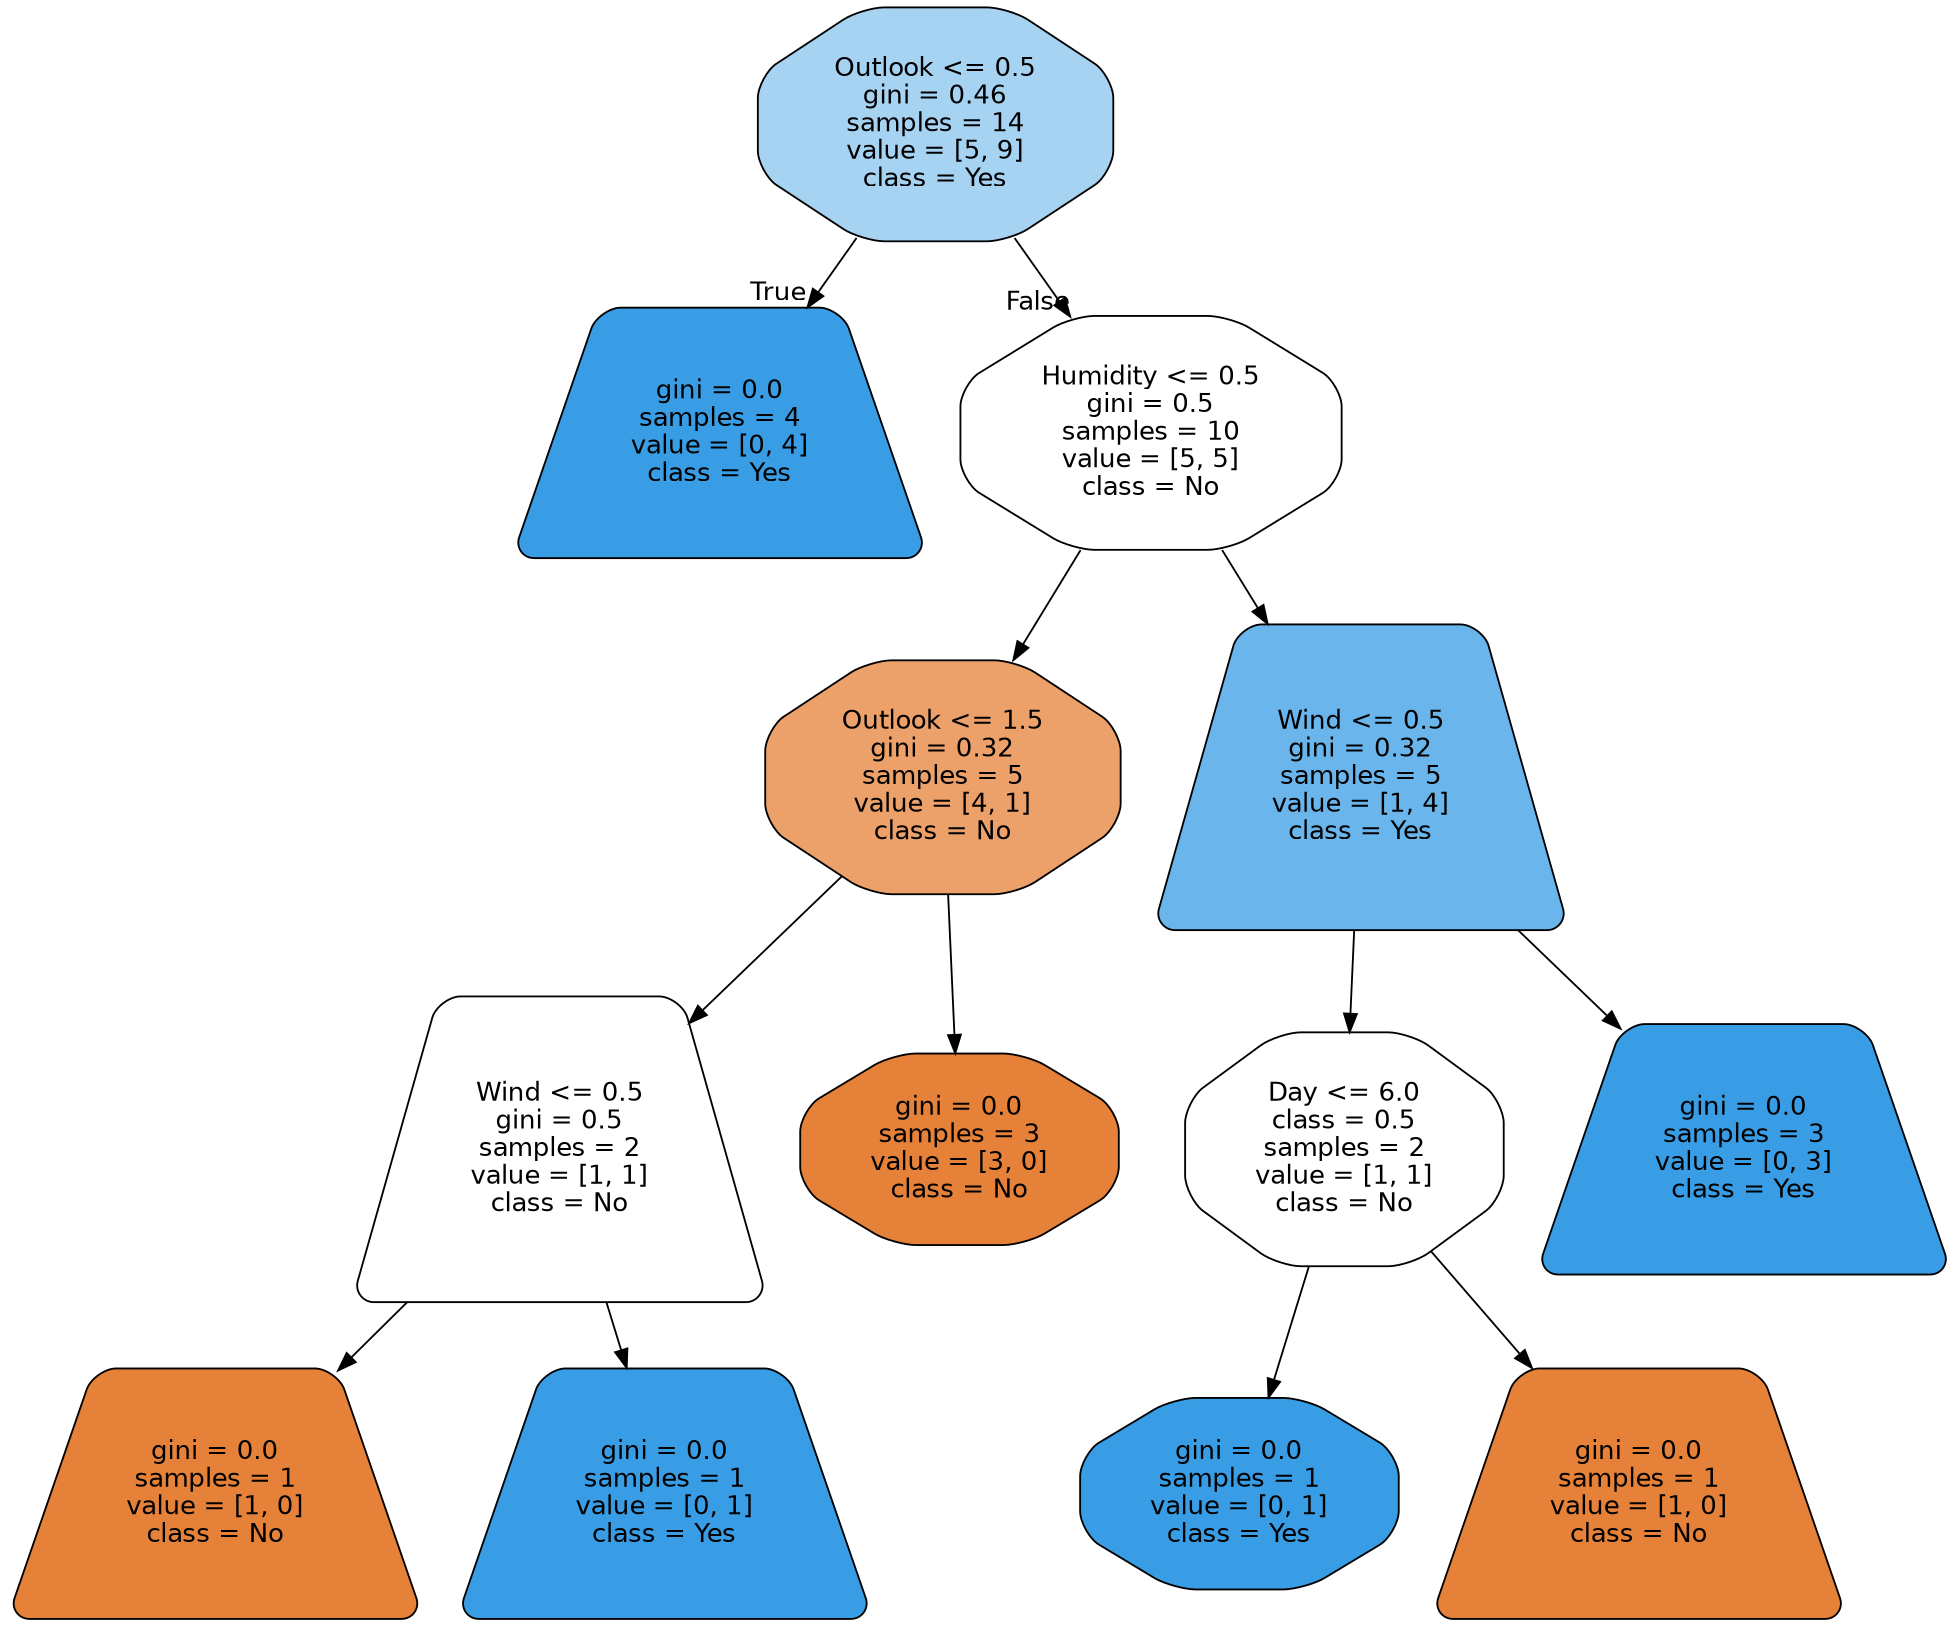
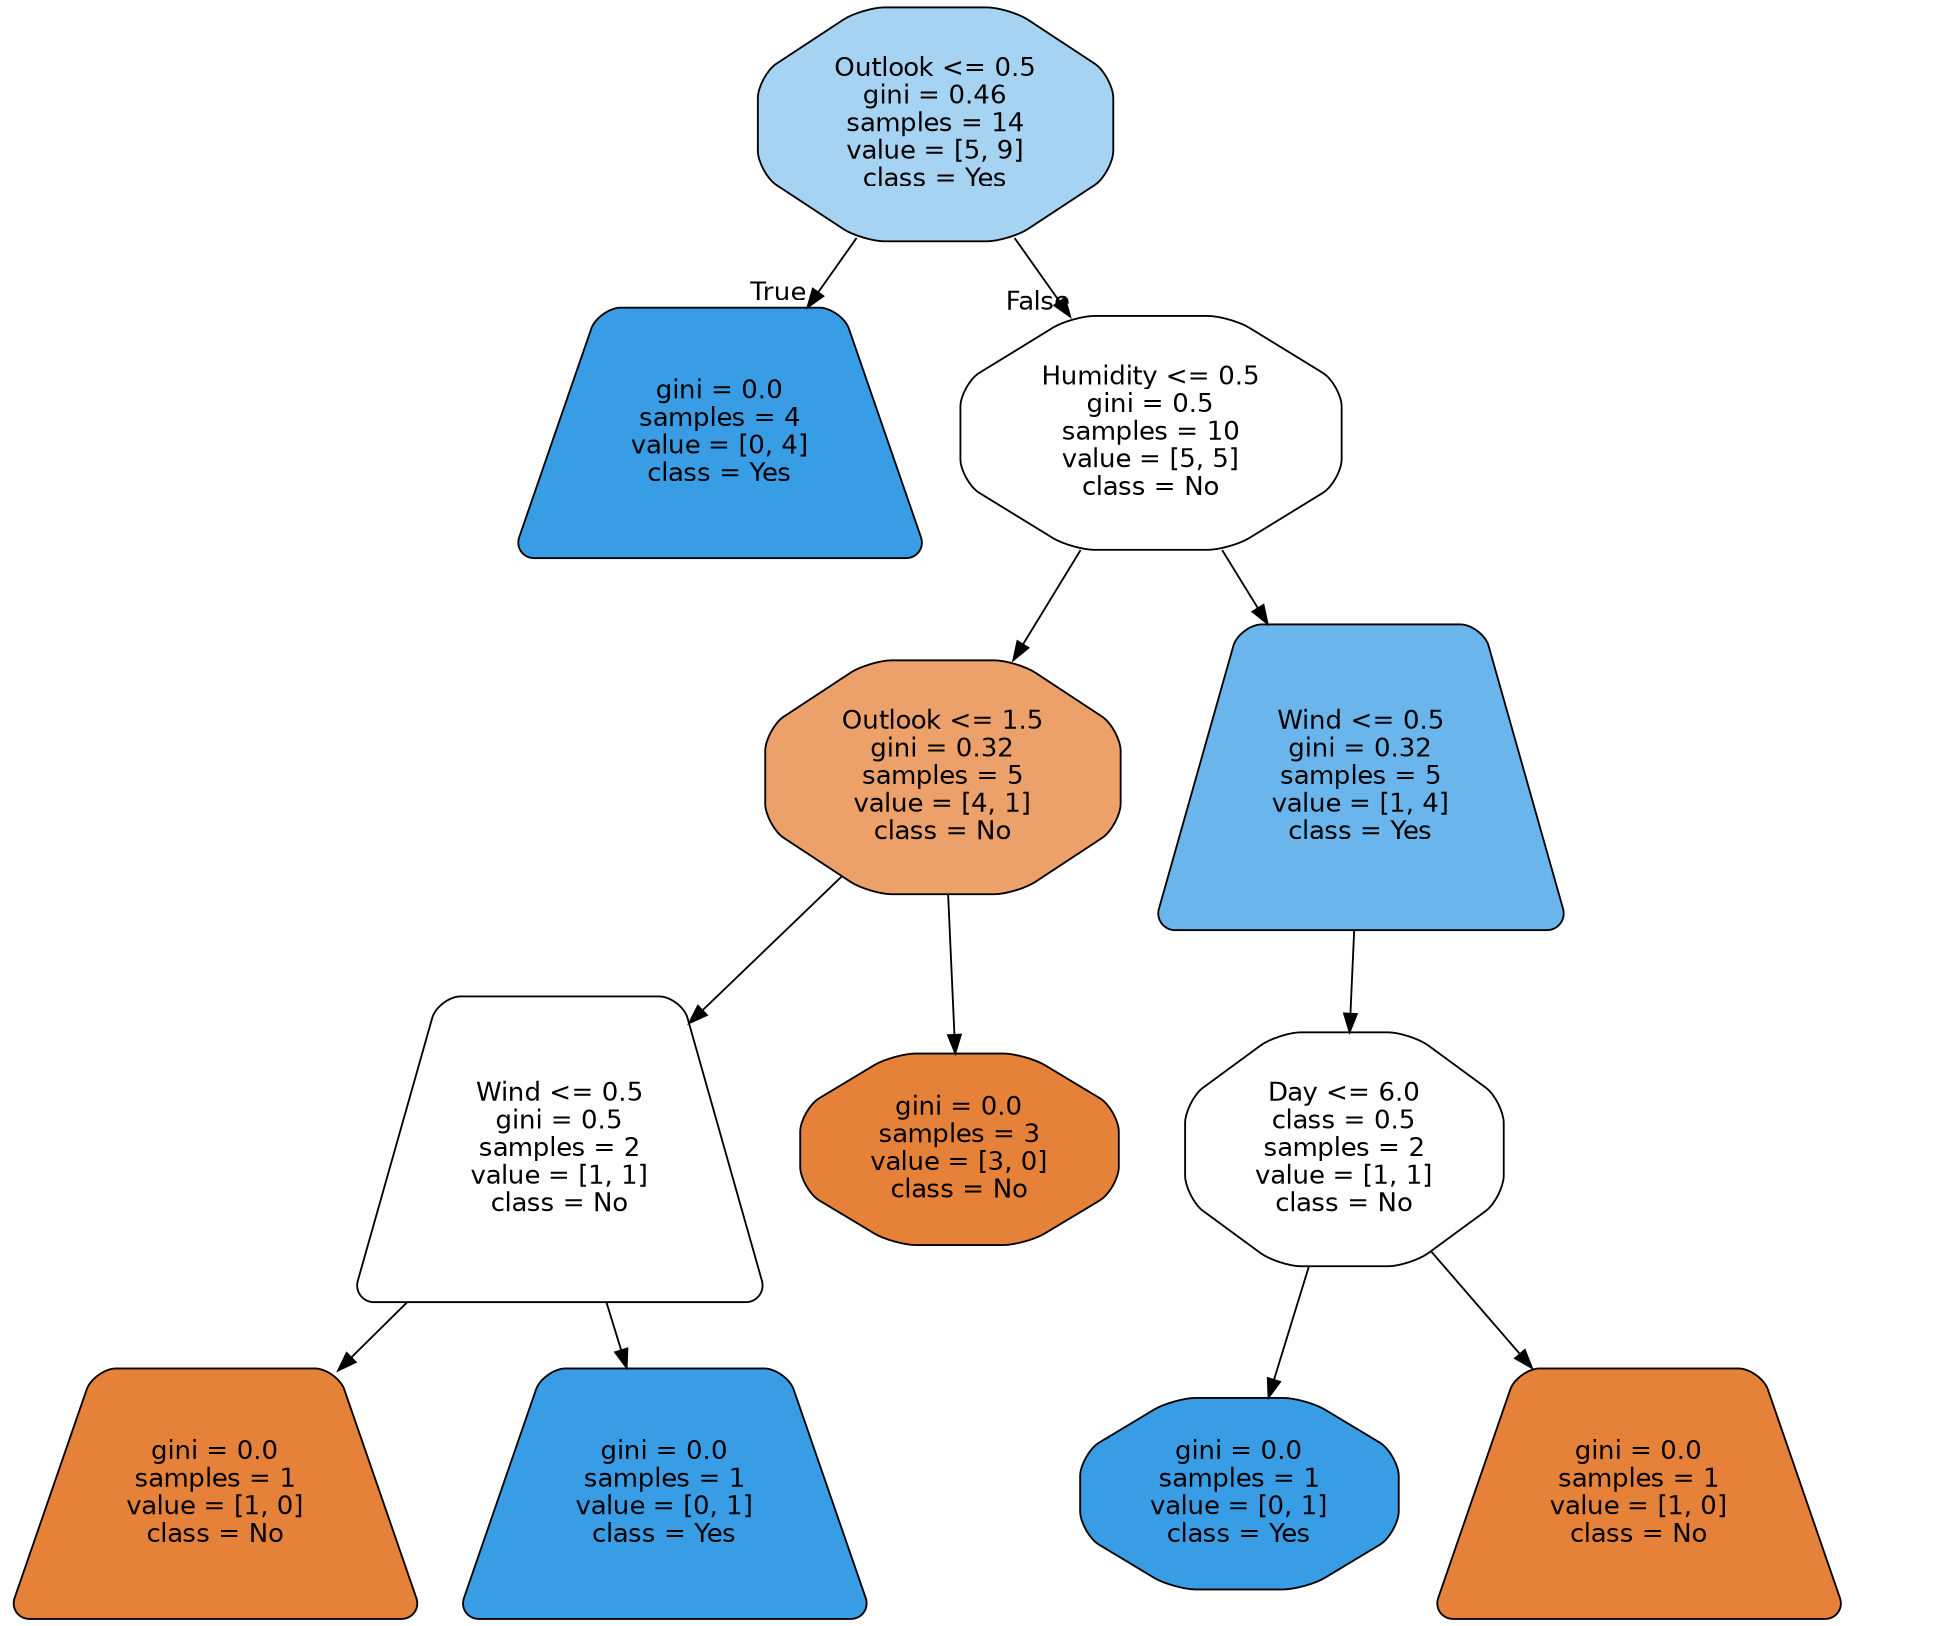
(1744, 1149) -> none
